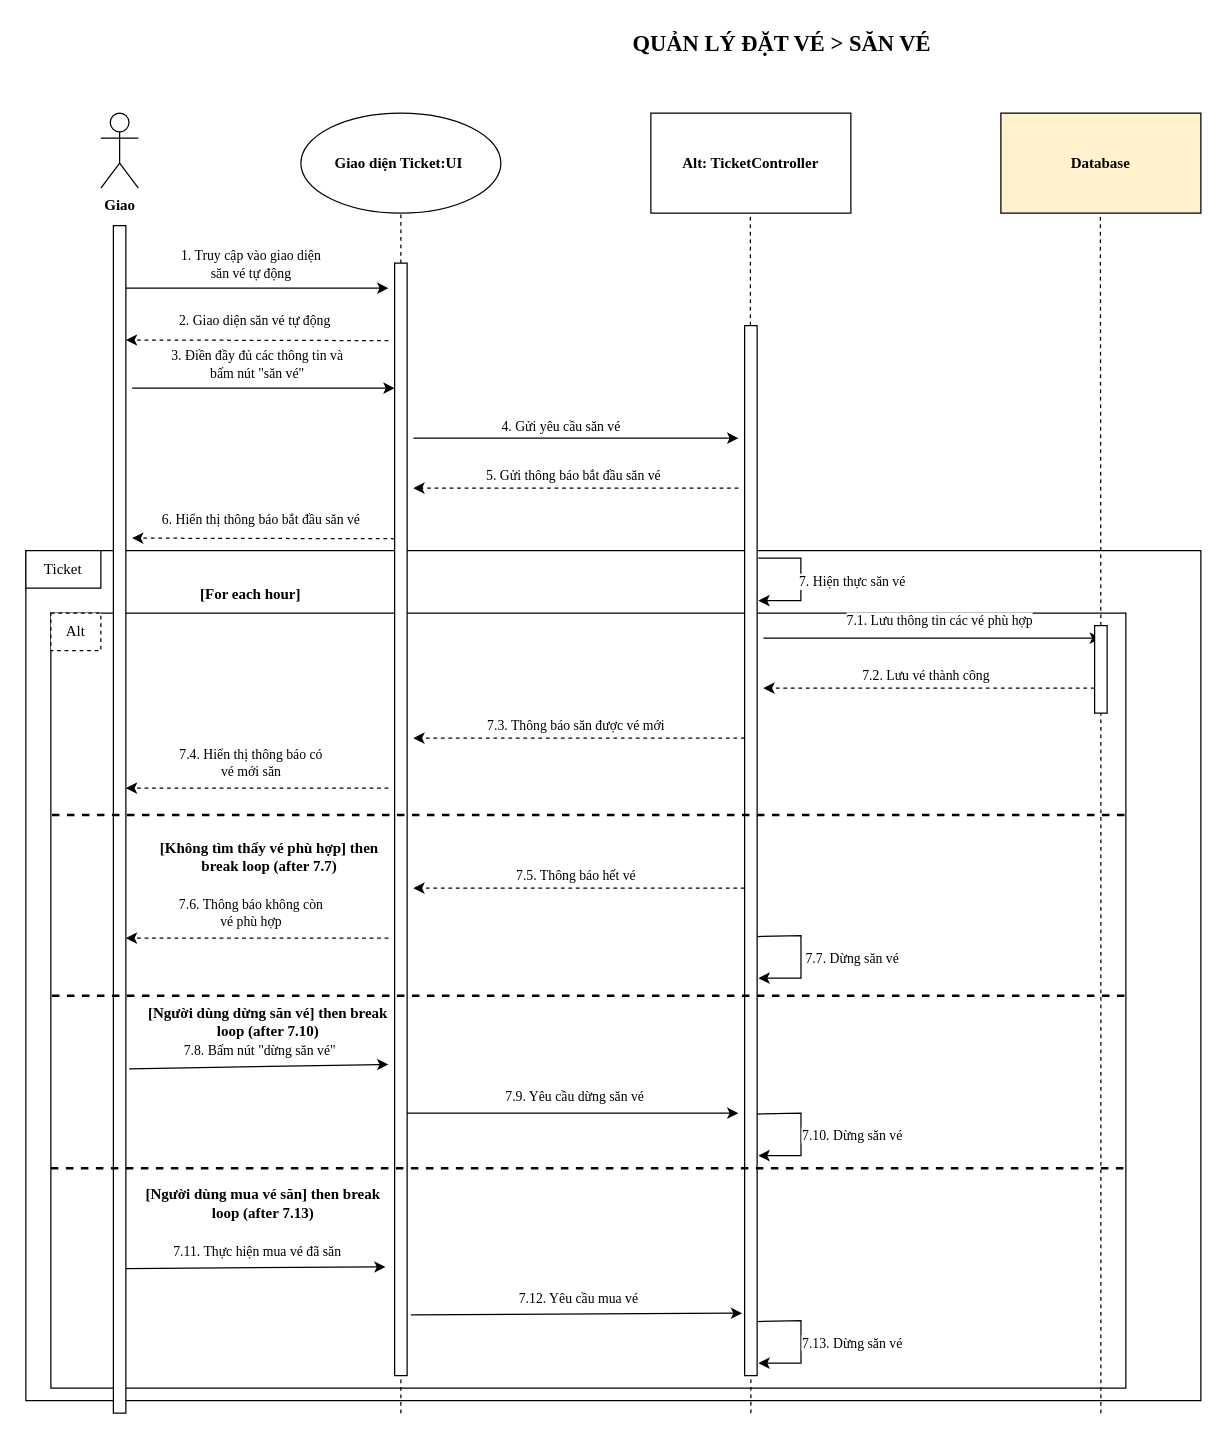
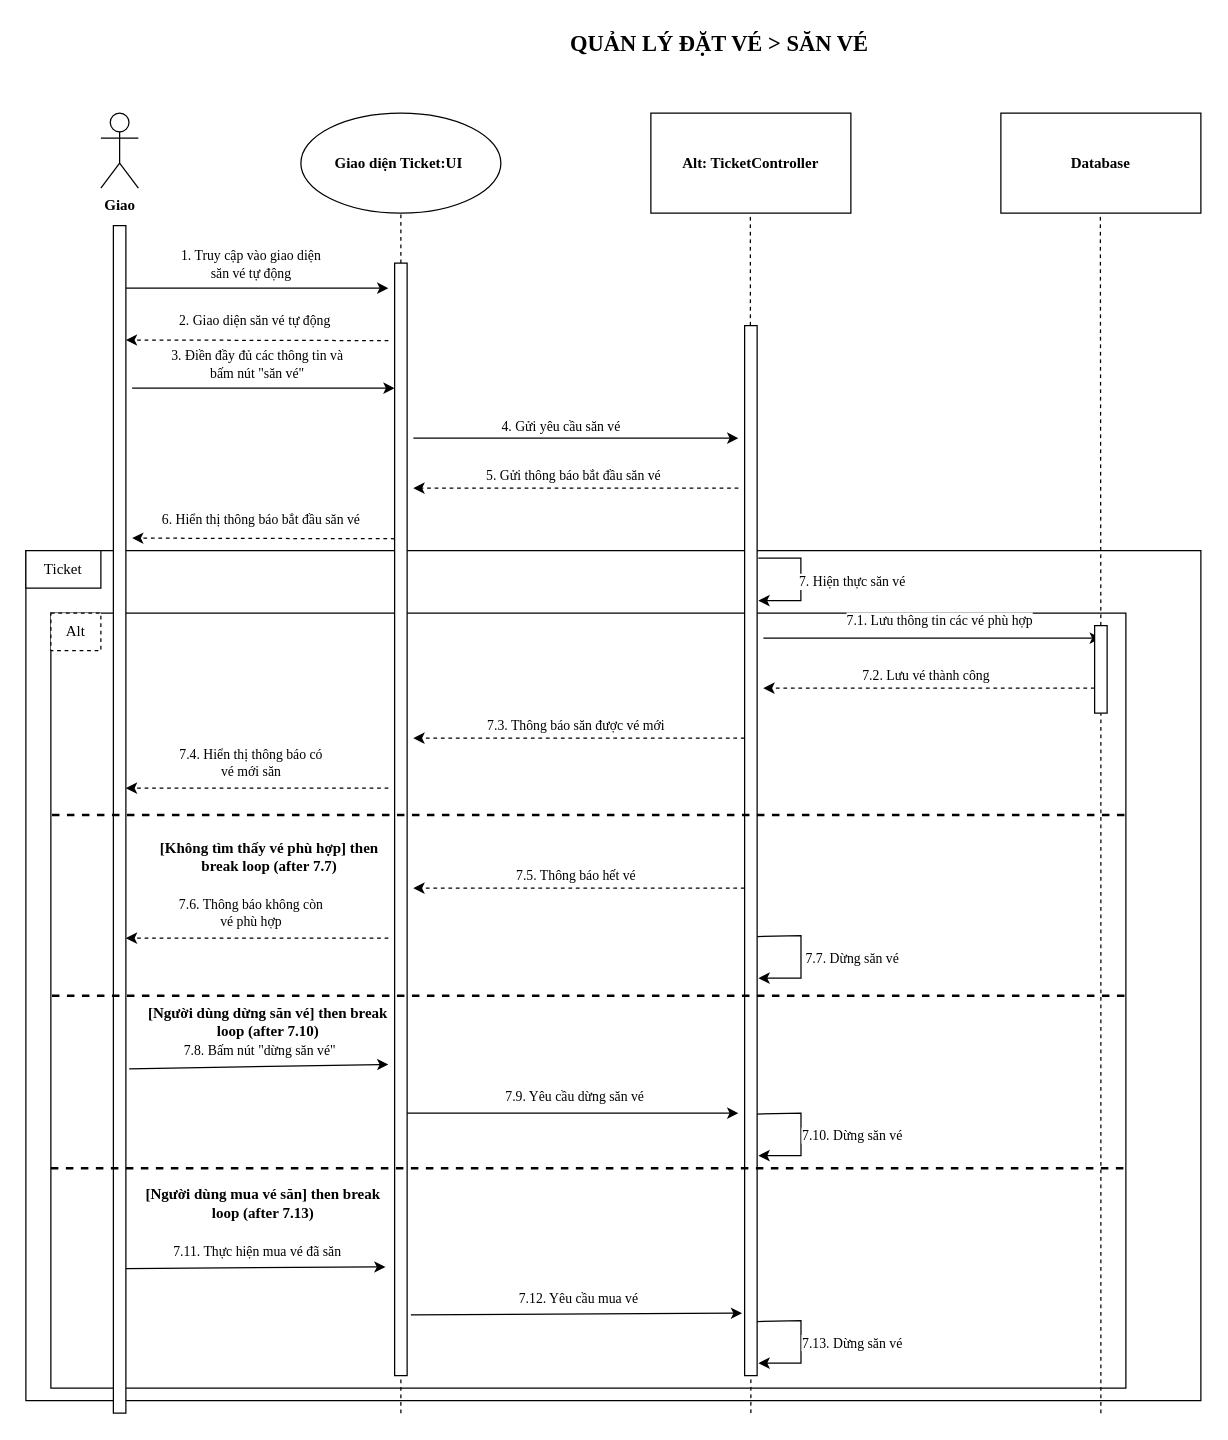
(782, 44) -> (719, 44)
(1101, 163) -> (1101, 163)
(251, 594) -> none
